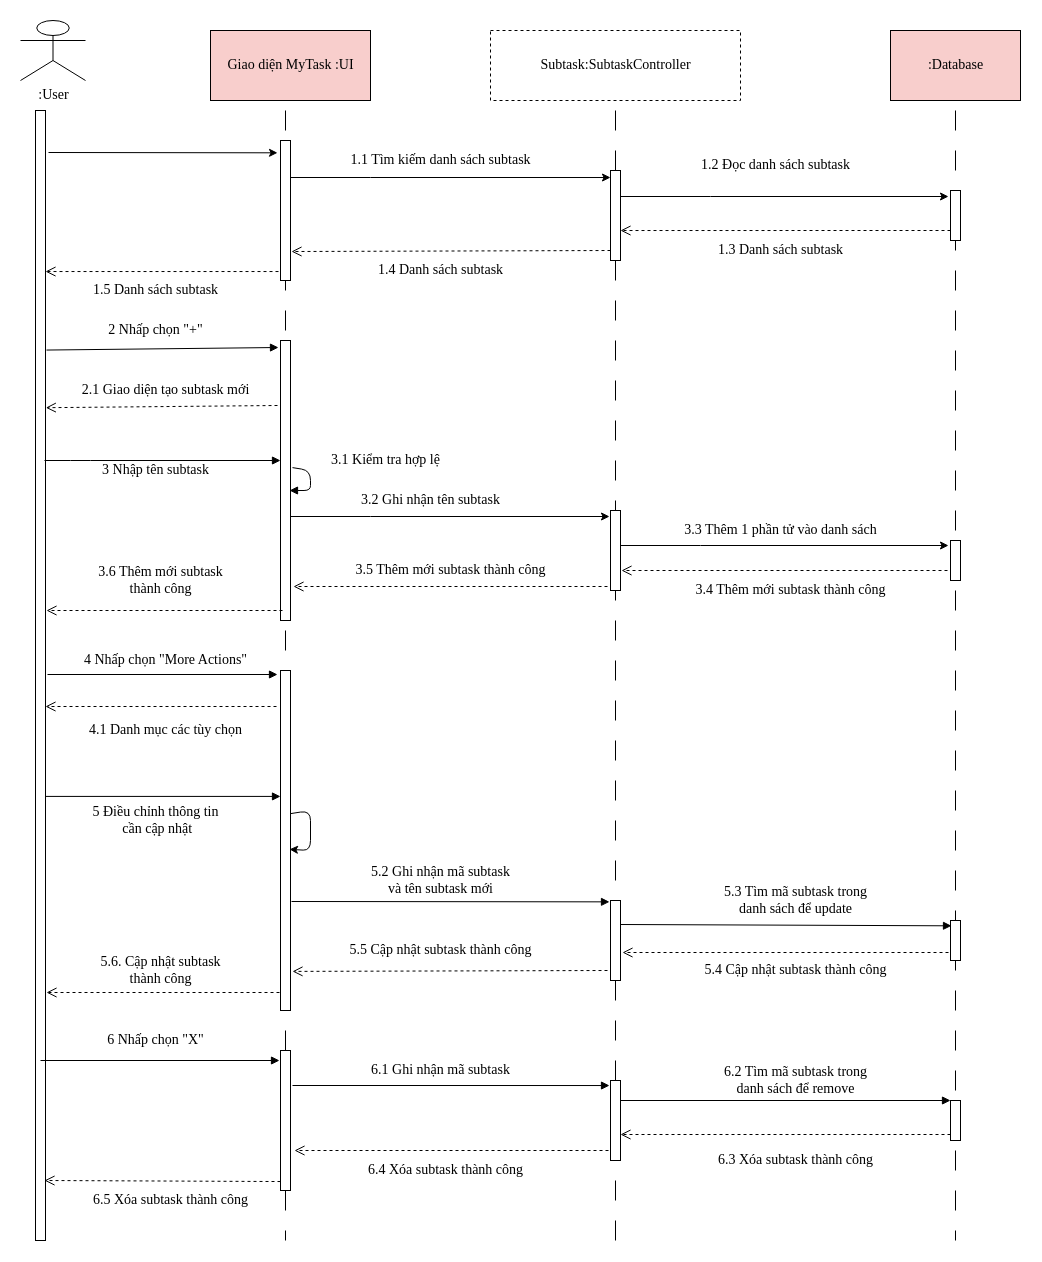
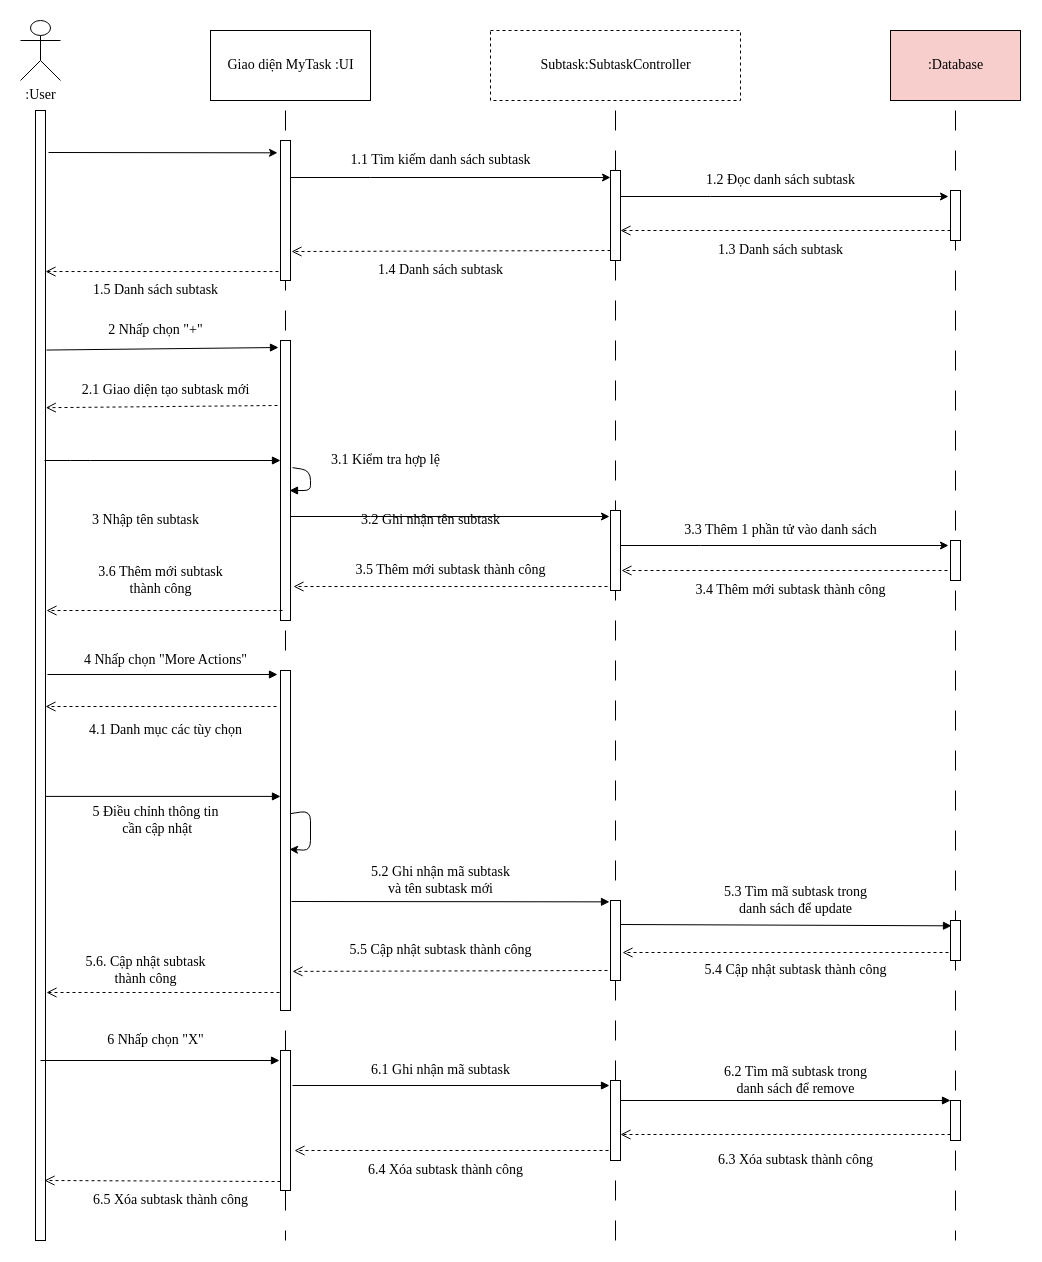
(53, 51) -> (41, 51)
(291, 66) -> (291, 66)
(776, 166) -> (781, 181)
(156, 471) -> (146, 521)
(431, 501) -> (431, 521)
(161, 971) -> (146, 971)
